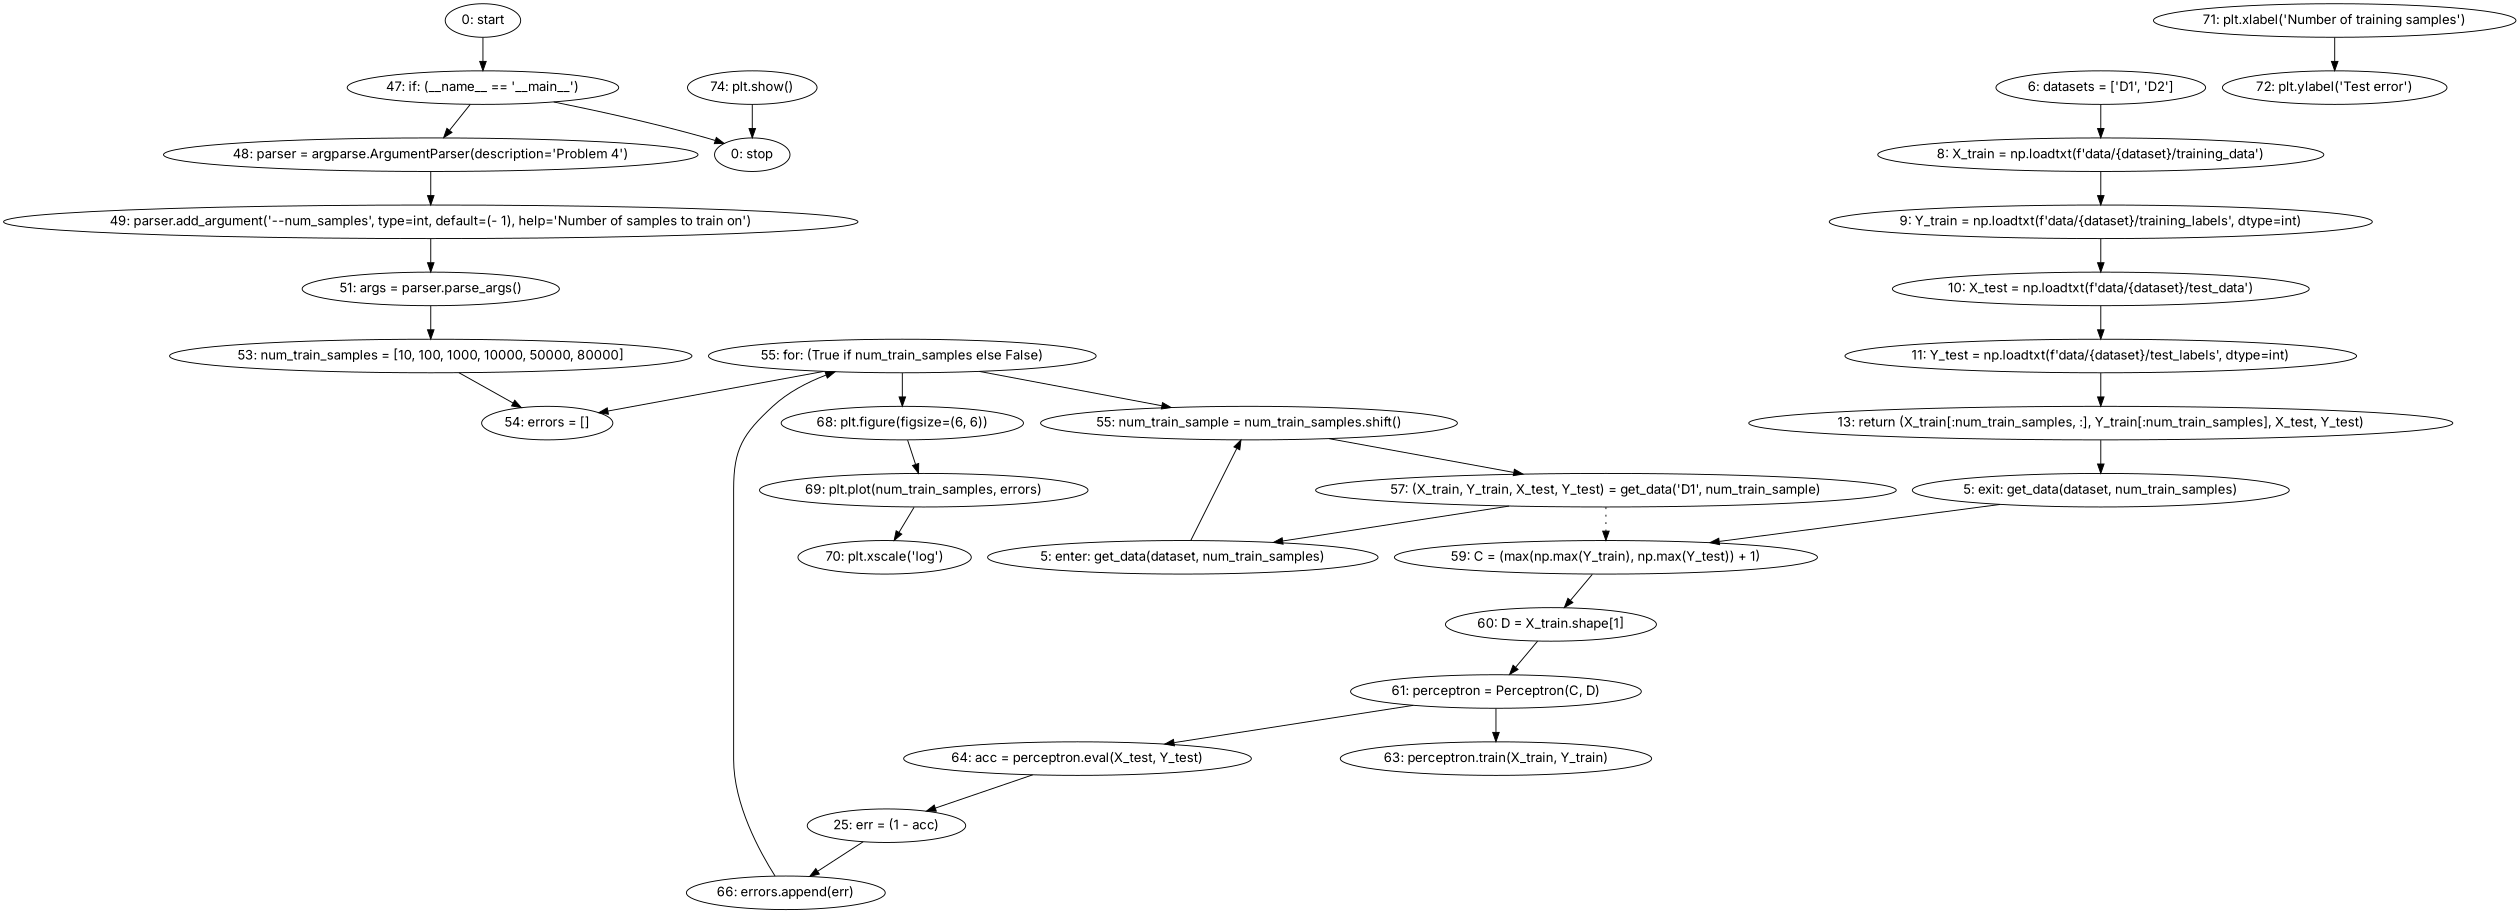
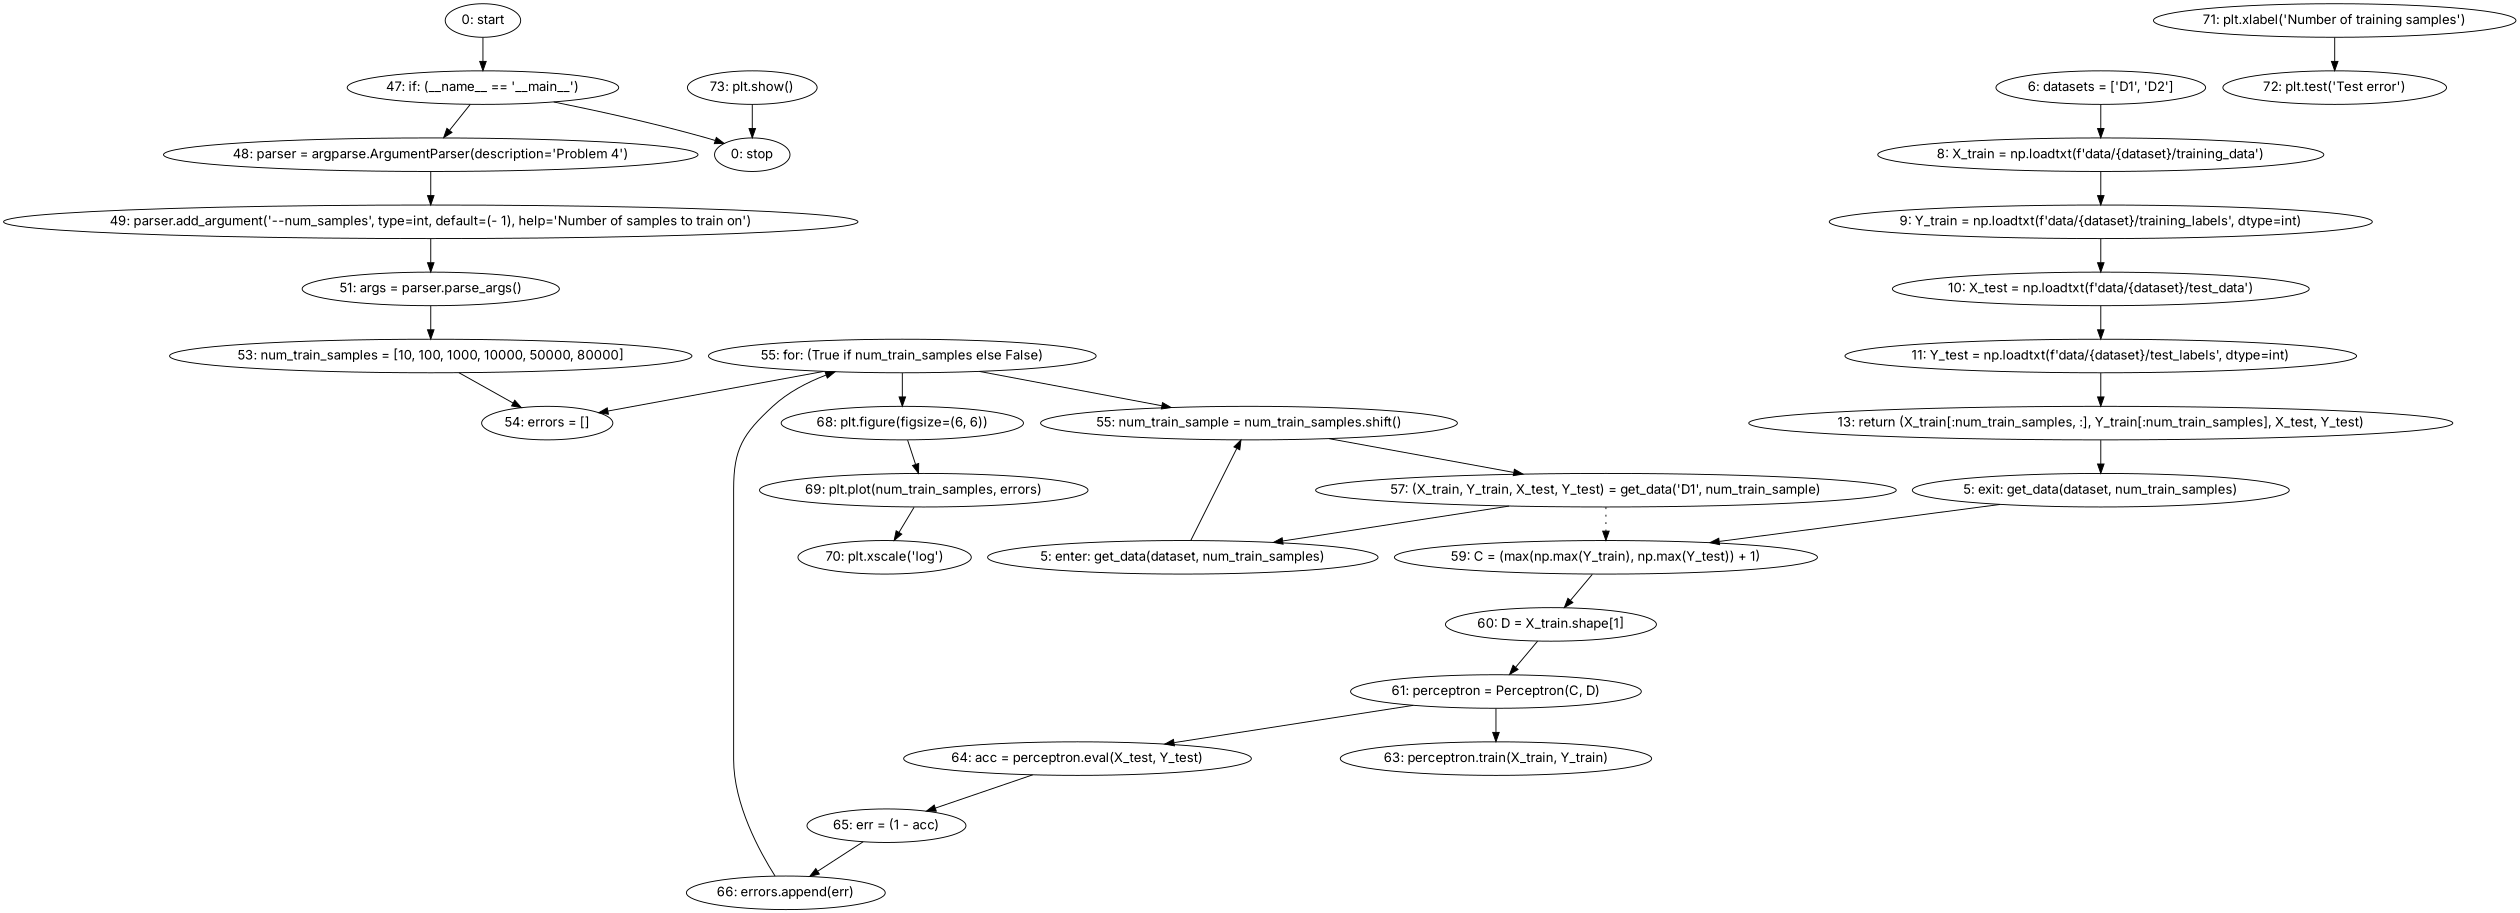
(752, 88) -> (752, 88)
(2335, 88) -> (2335, 88)
(886, 826) -> (886, 826)
